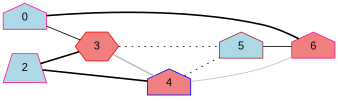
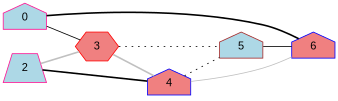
(313, 46) -> (313, 46)
(60, 58) -> (60, 58)
